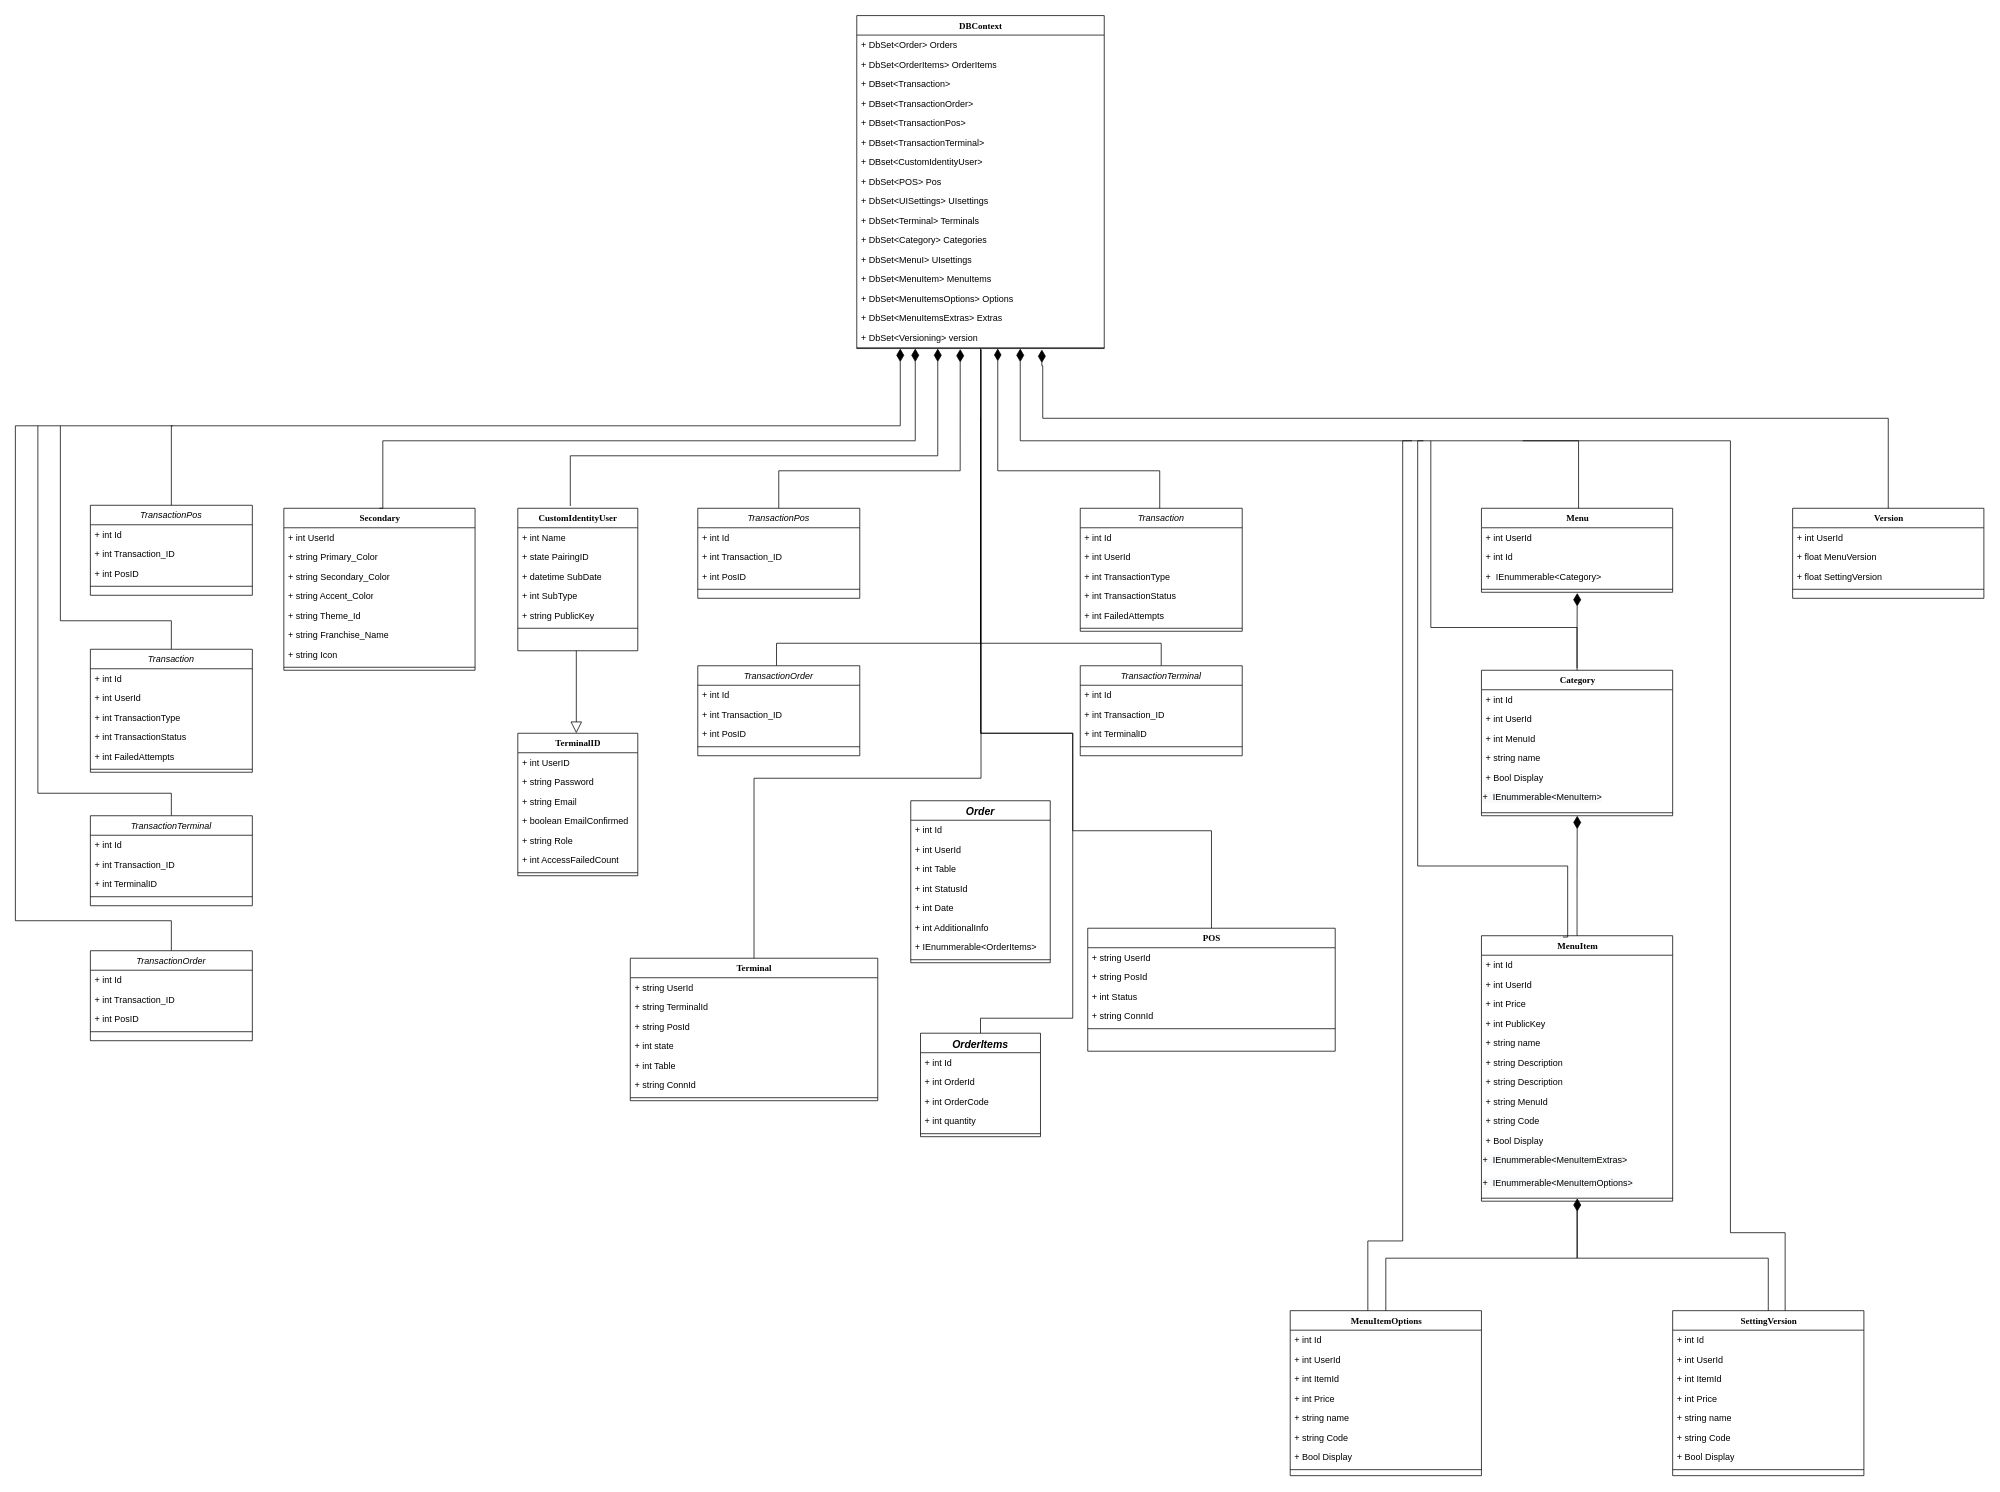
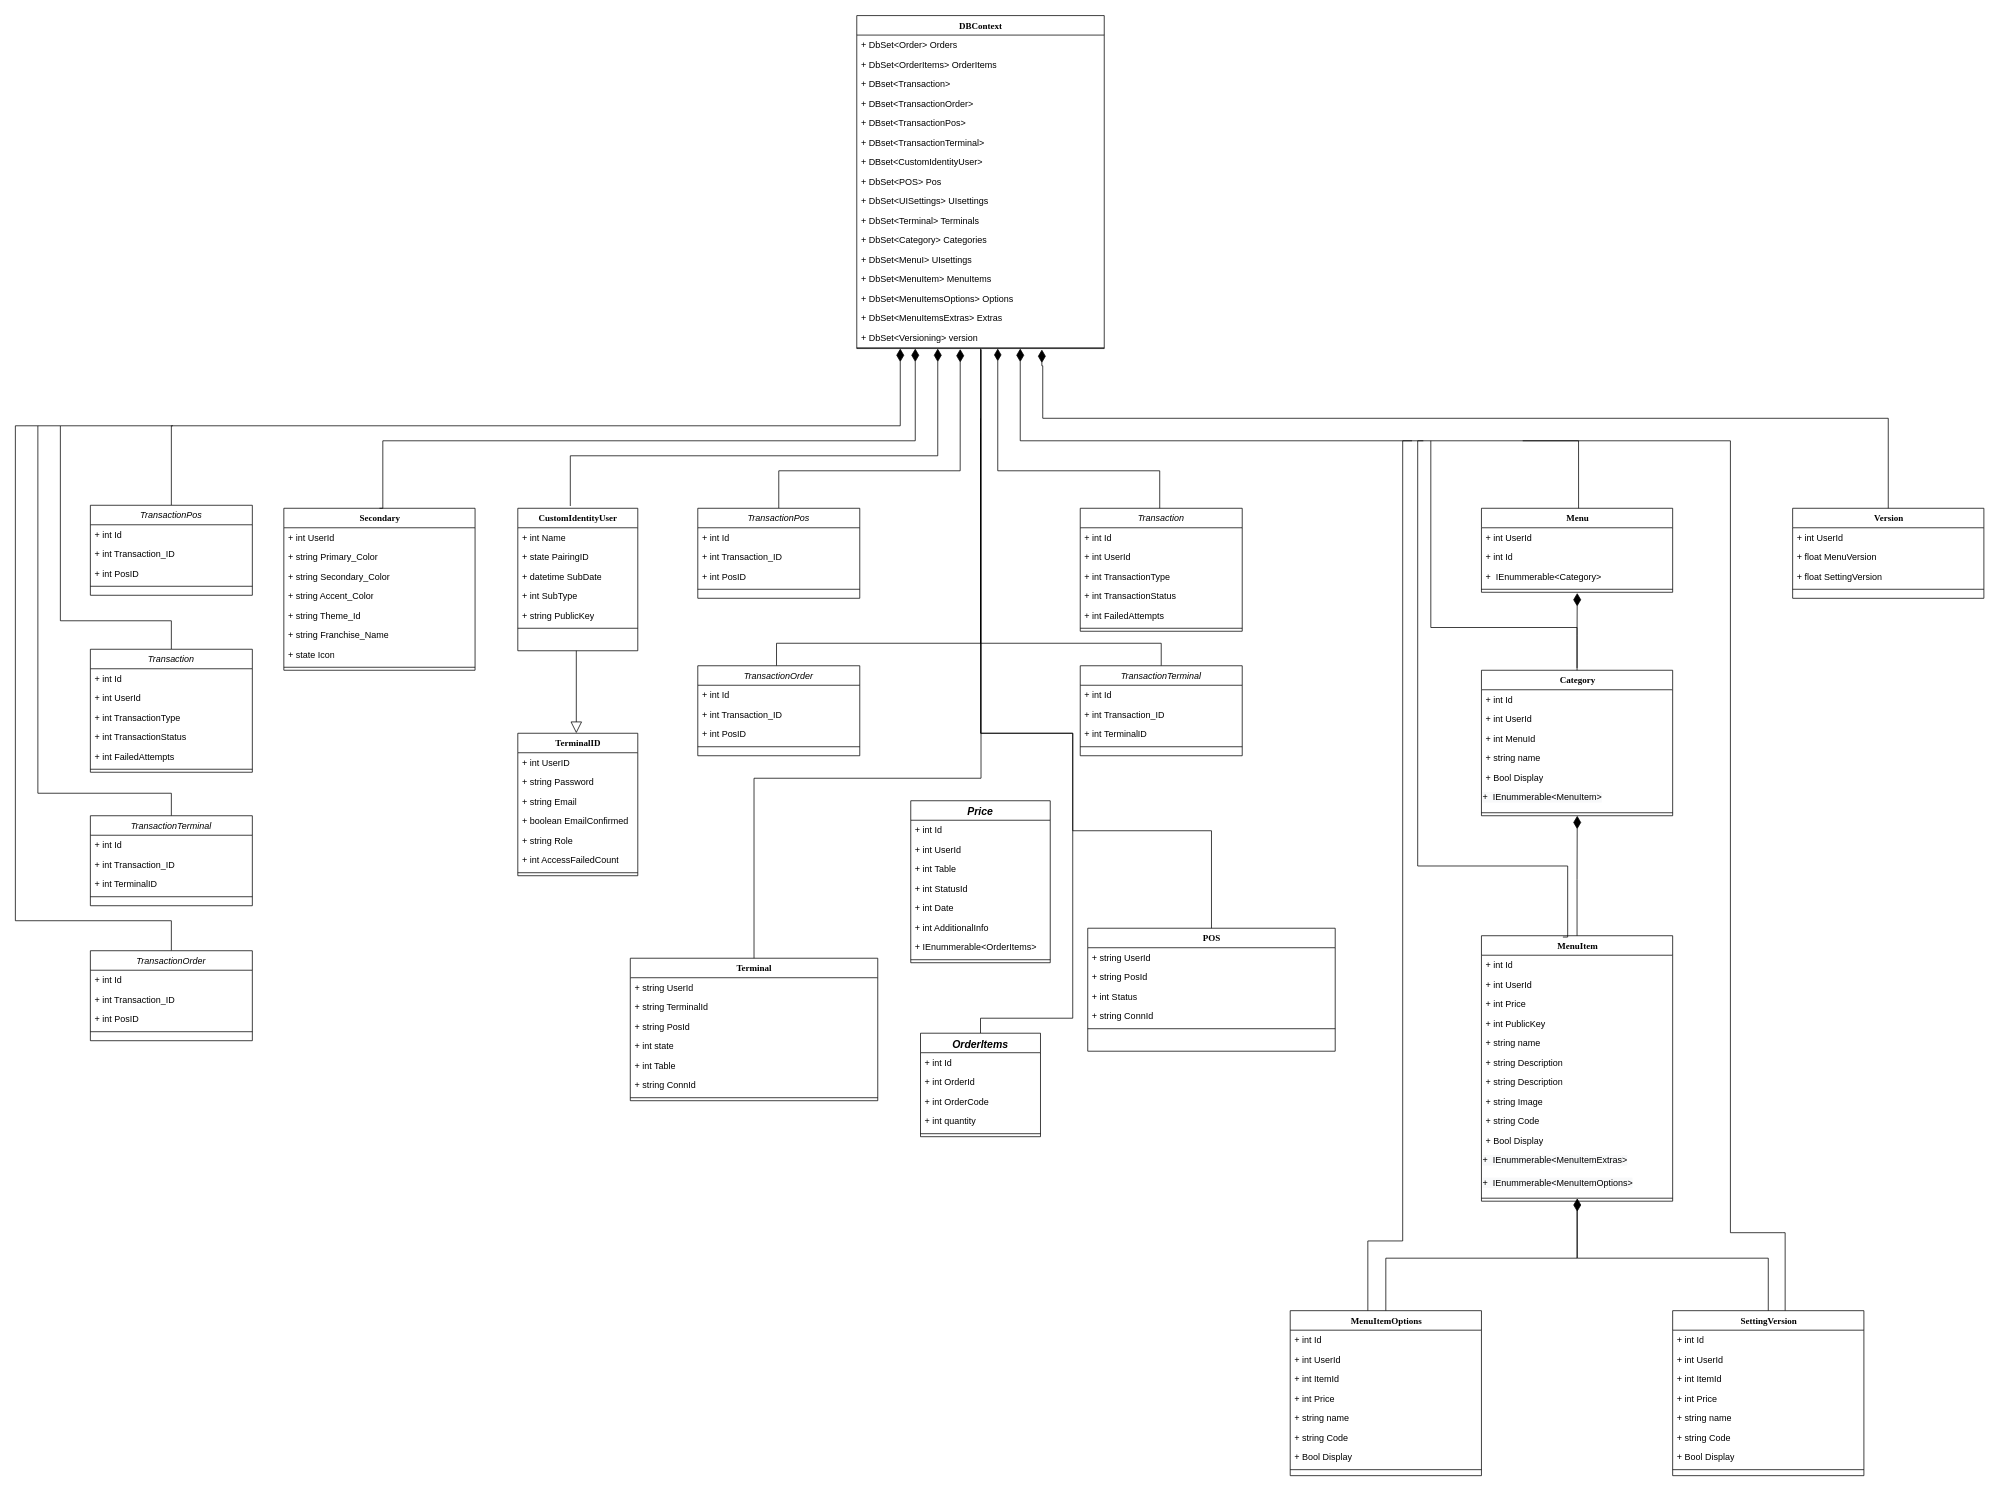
(318, 655) -> (316, 655)
(980, 812) -> (980, 812)
(1520, 1102) -> (1518, 1102)
